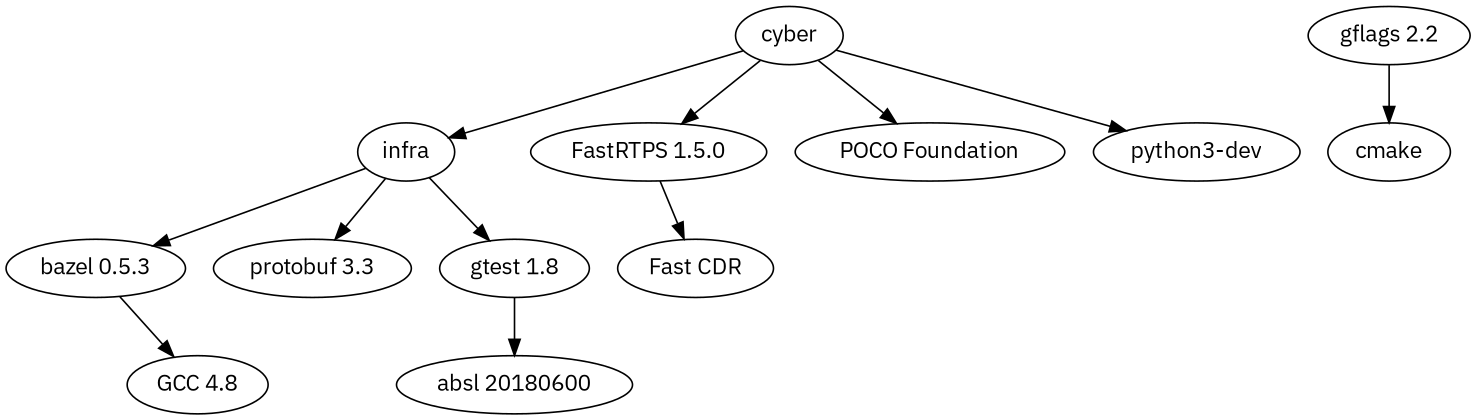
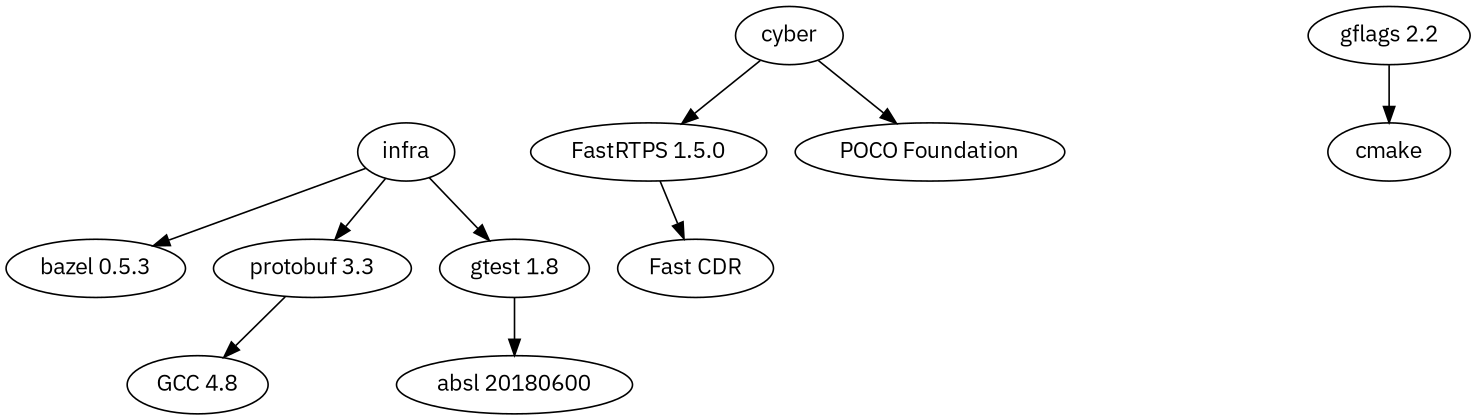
(604, 92) -> none
(1197, 152) -> none
(141, 321) -> (260, 321)
